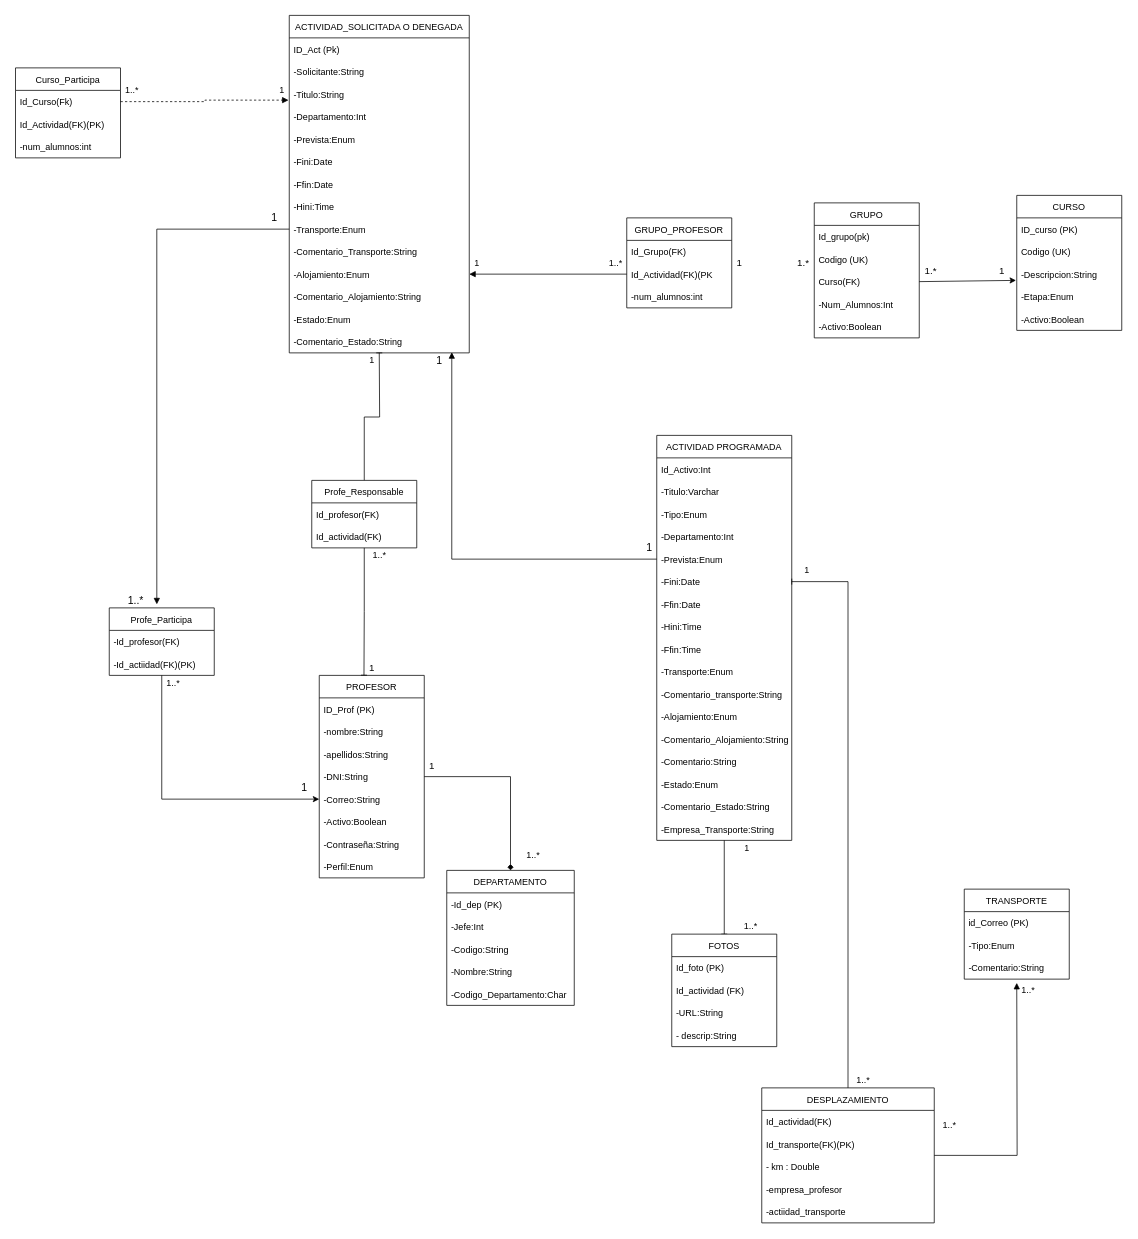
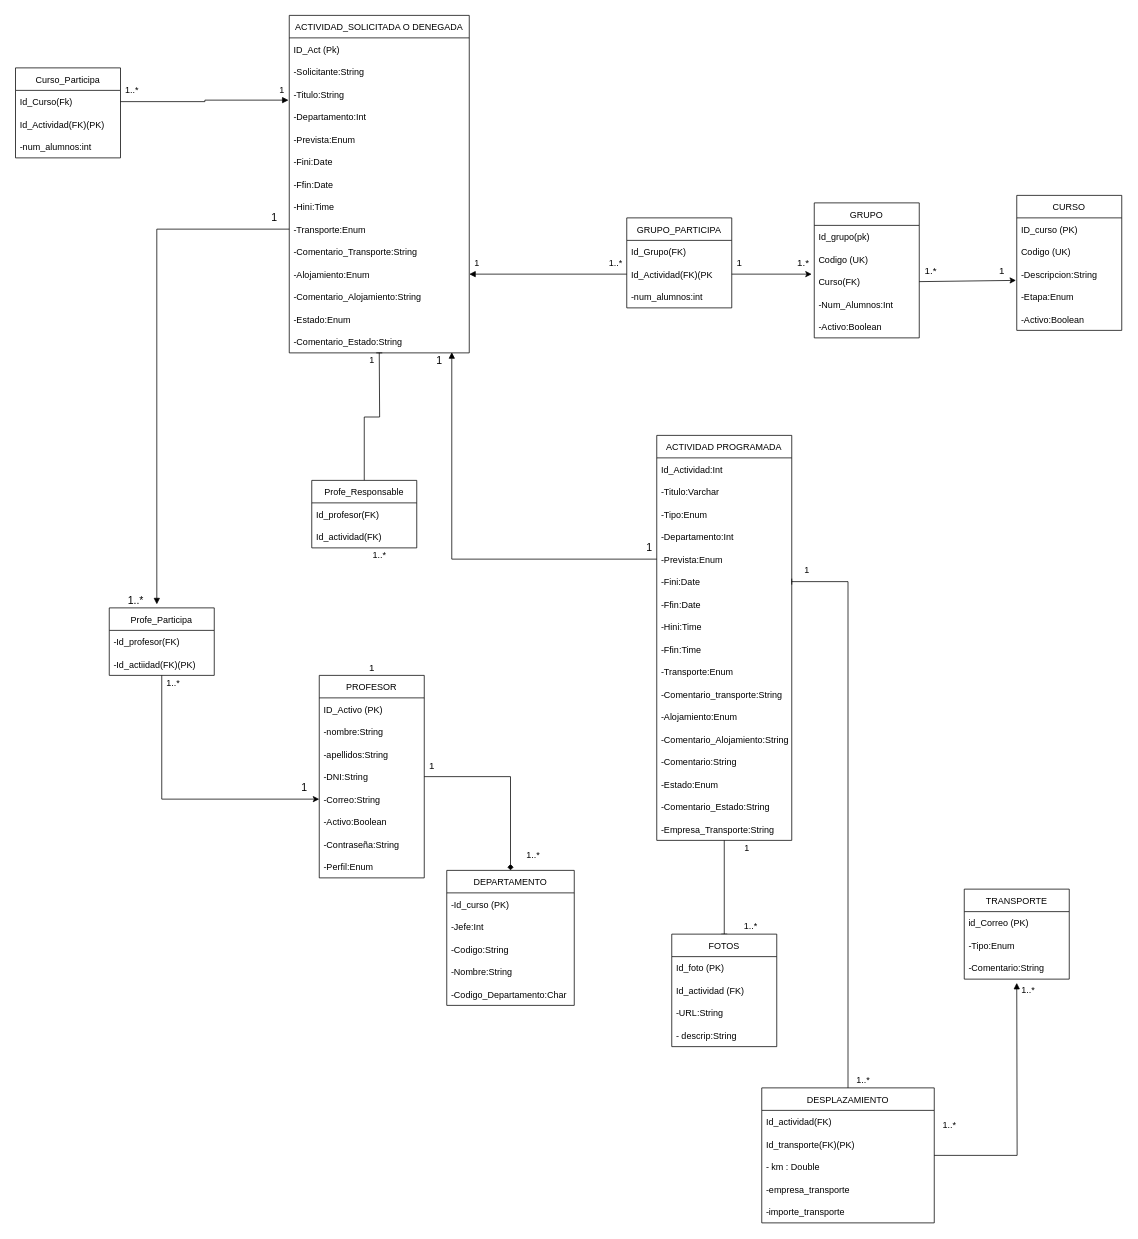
(203, 102) -> (203, 102)
(679, 230) -> (679, 230)
none -> (805, 274)
(691, 470) -> (698, 470)
(364, 612) -> none
(352, 710) -> (356, 710)
(480, 905) -> (485, 905)
(809, 1190) -> (814, 1190)
(814, 1212) -> (812, 1212)
